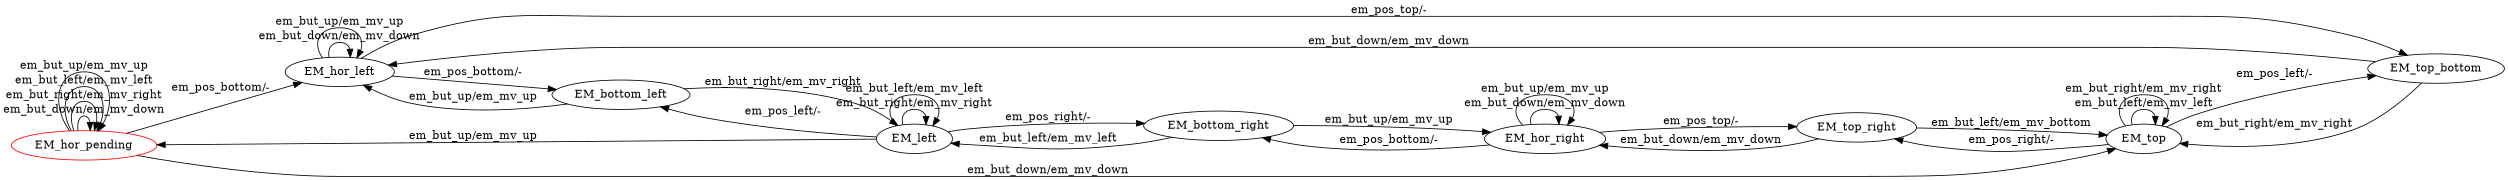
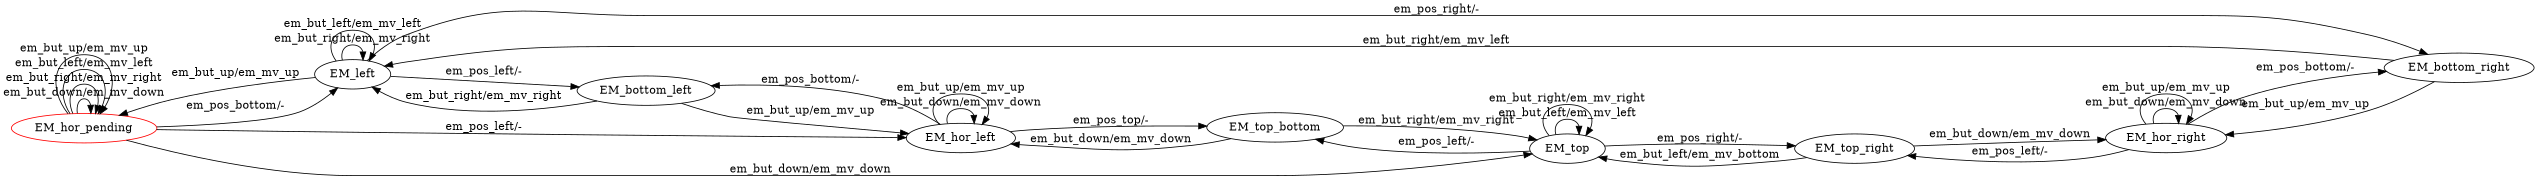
(221, 88) -> (484, 127)
none -> (247, 121)
(1701, 121) -> (2010, 151)
(1048, 138) -> (1437, 40)
